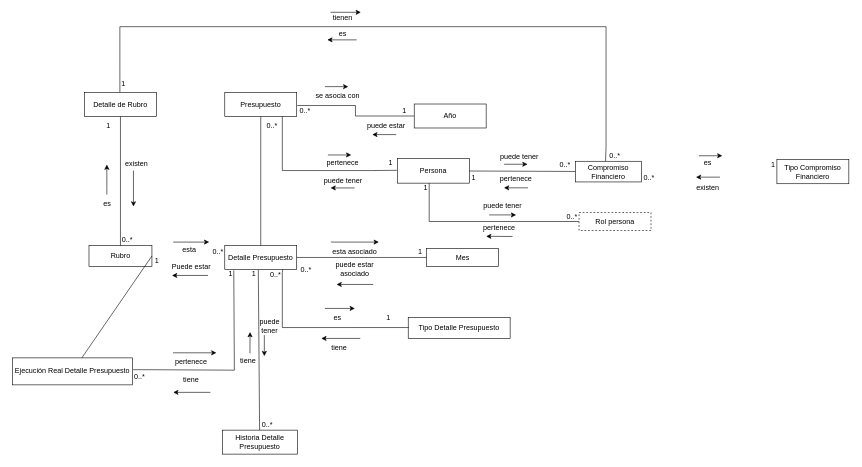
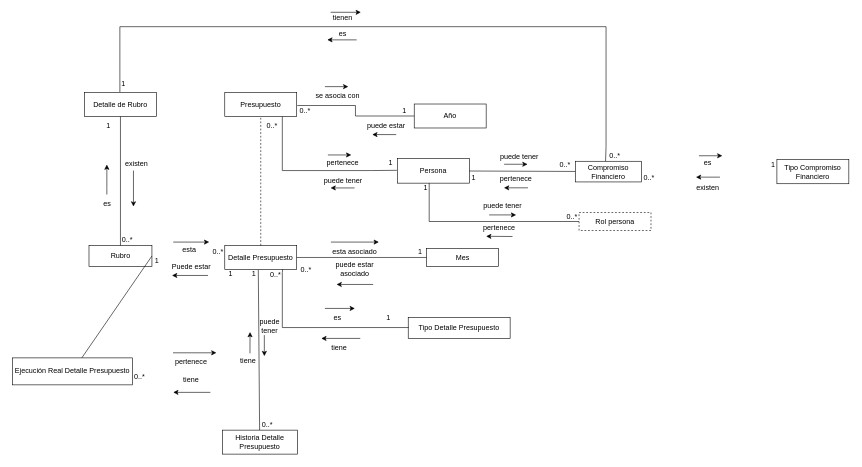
(261, 181) -> (261, 181)
(233, 370) -> none
